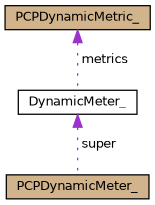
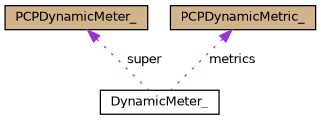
(78, 151) -> (123, 65)
